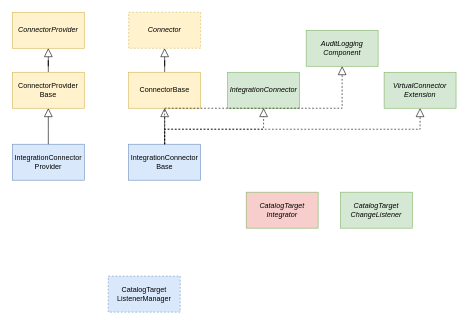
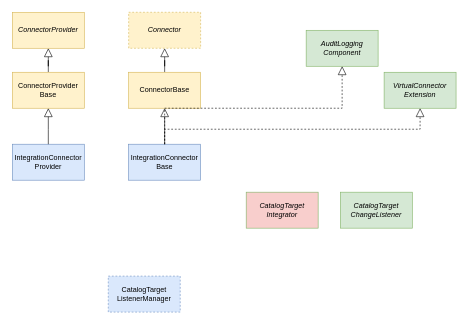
(264, 90) -> none
(264, 122) -> none
